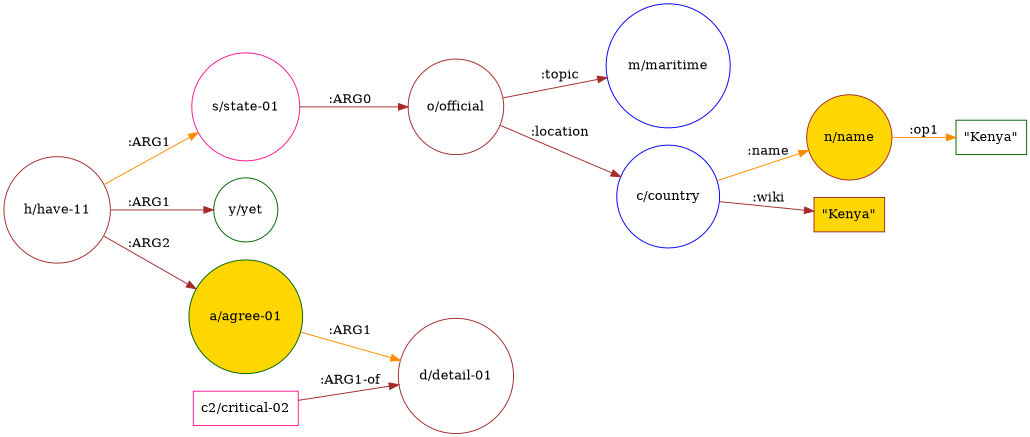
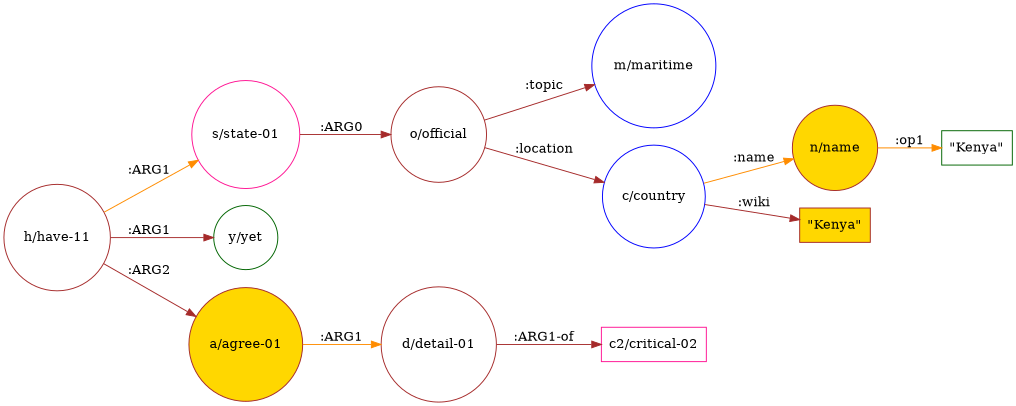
(246, 317) -> (246, 344)
(344, 393) -> (544, 344)
